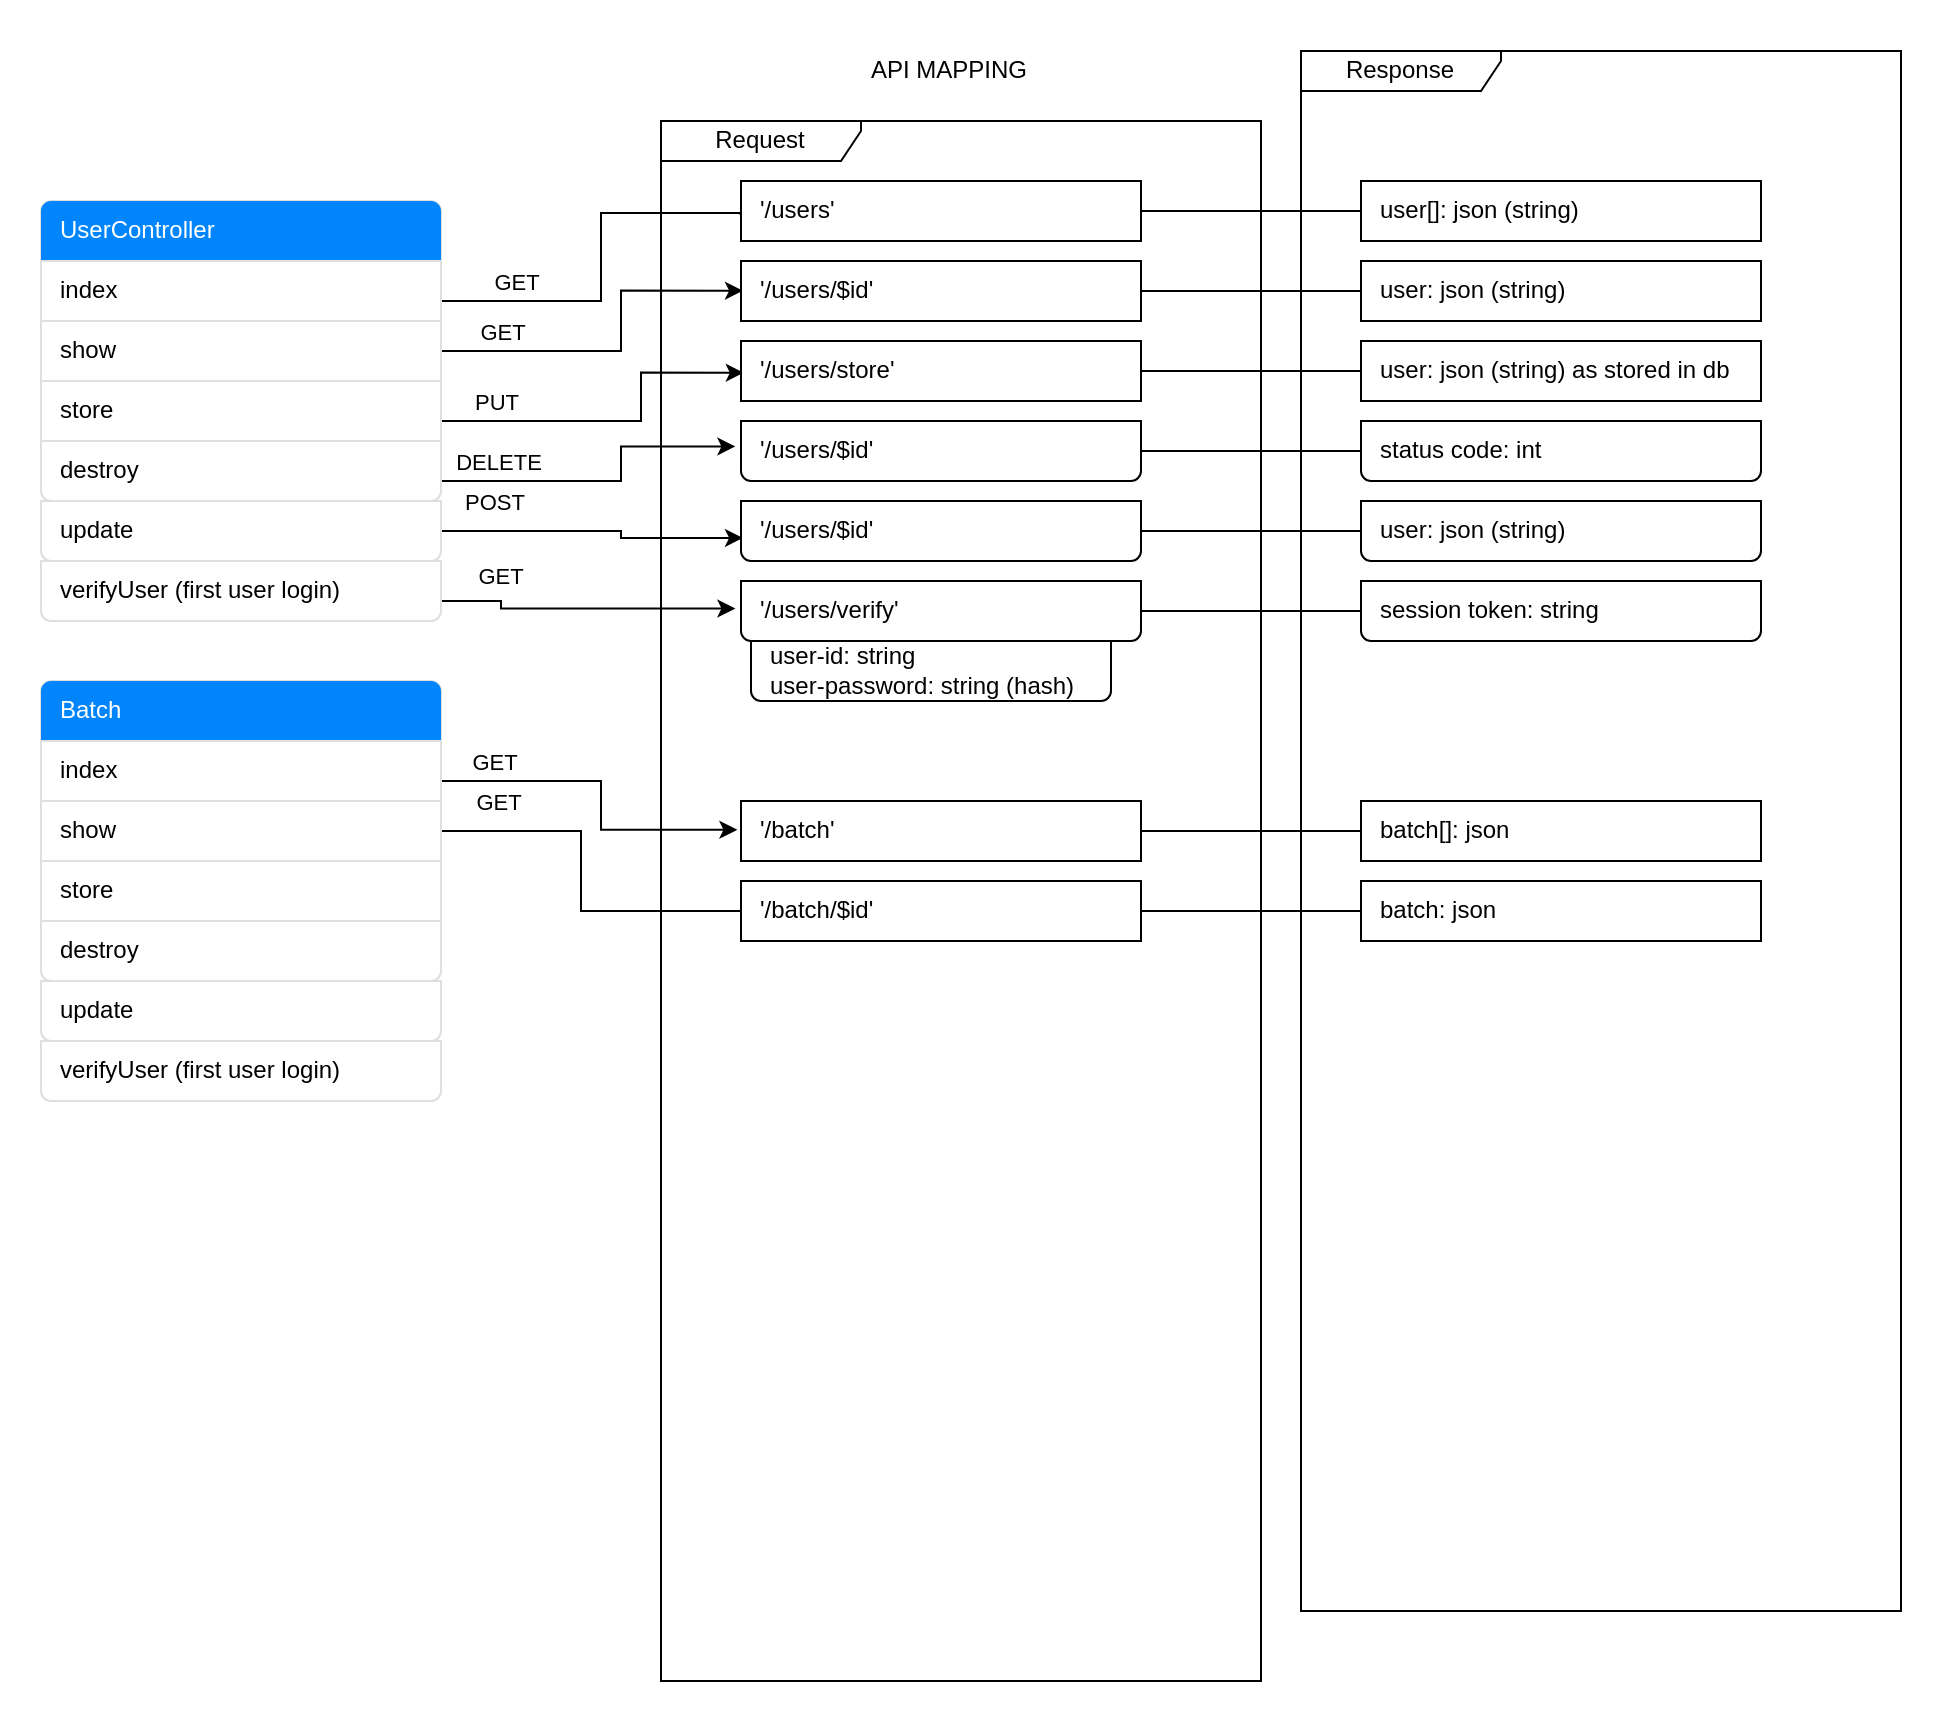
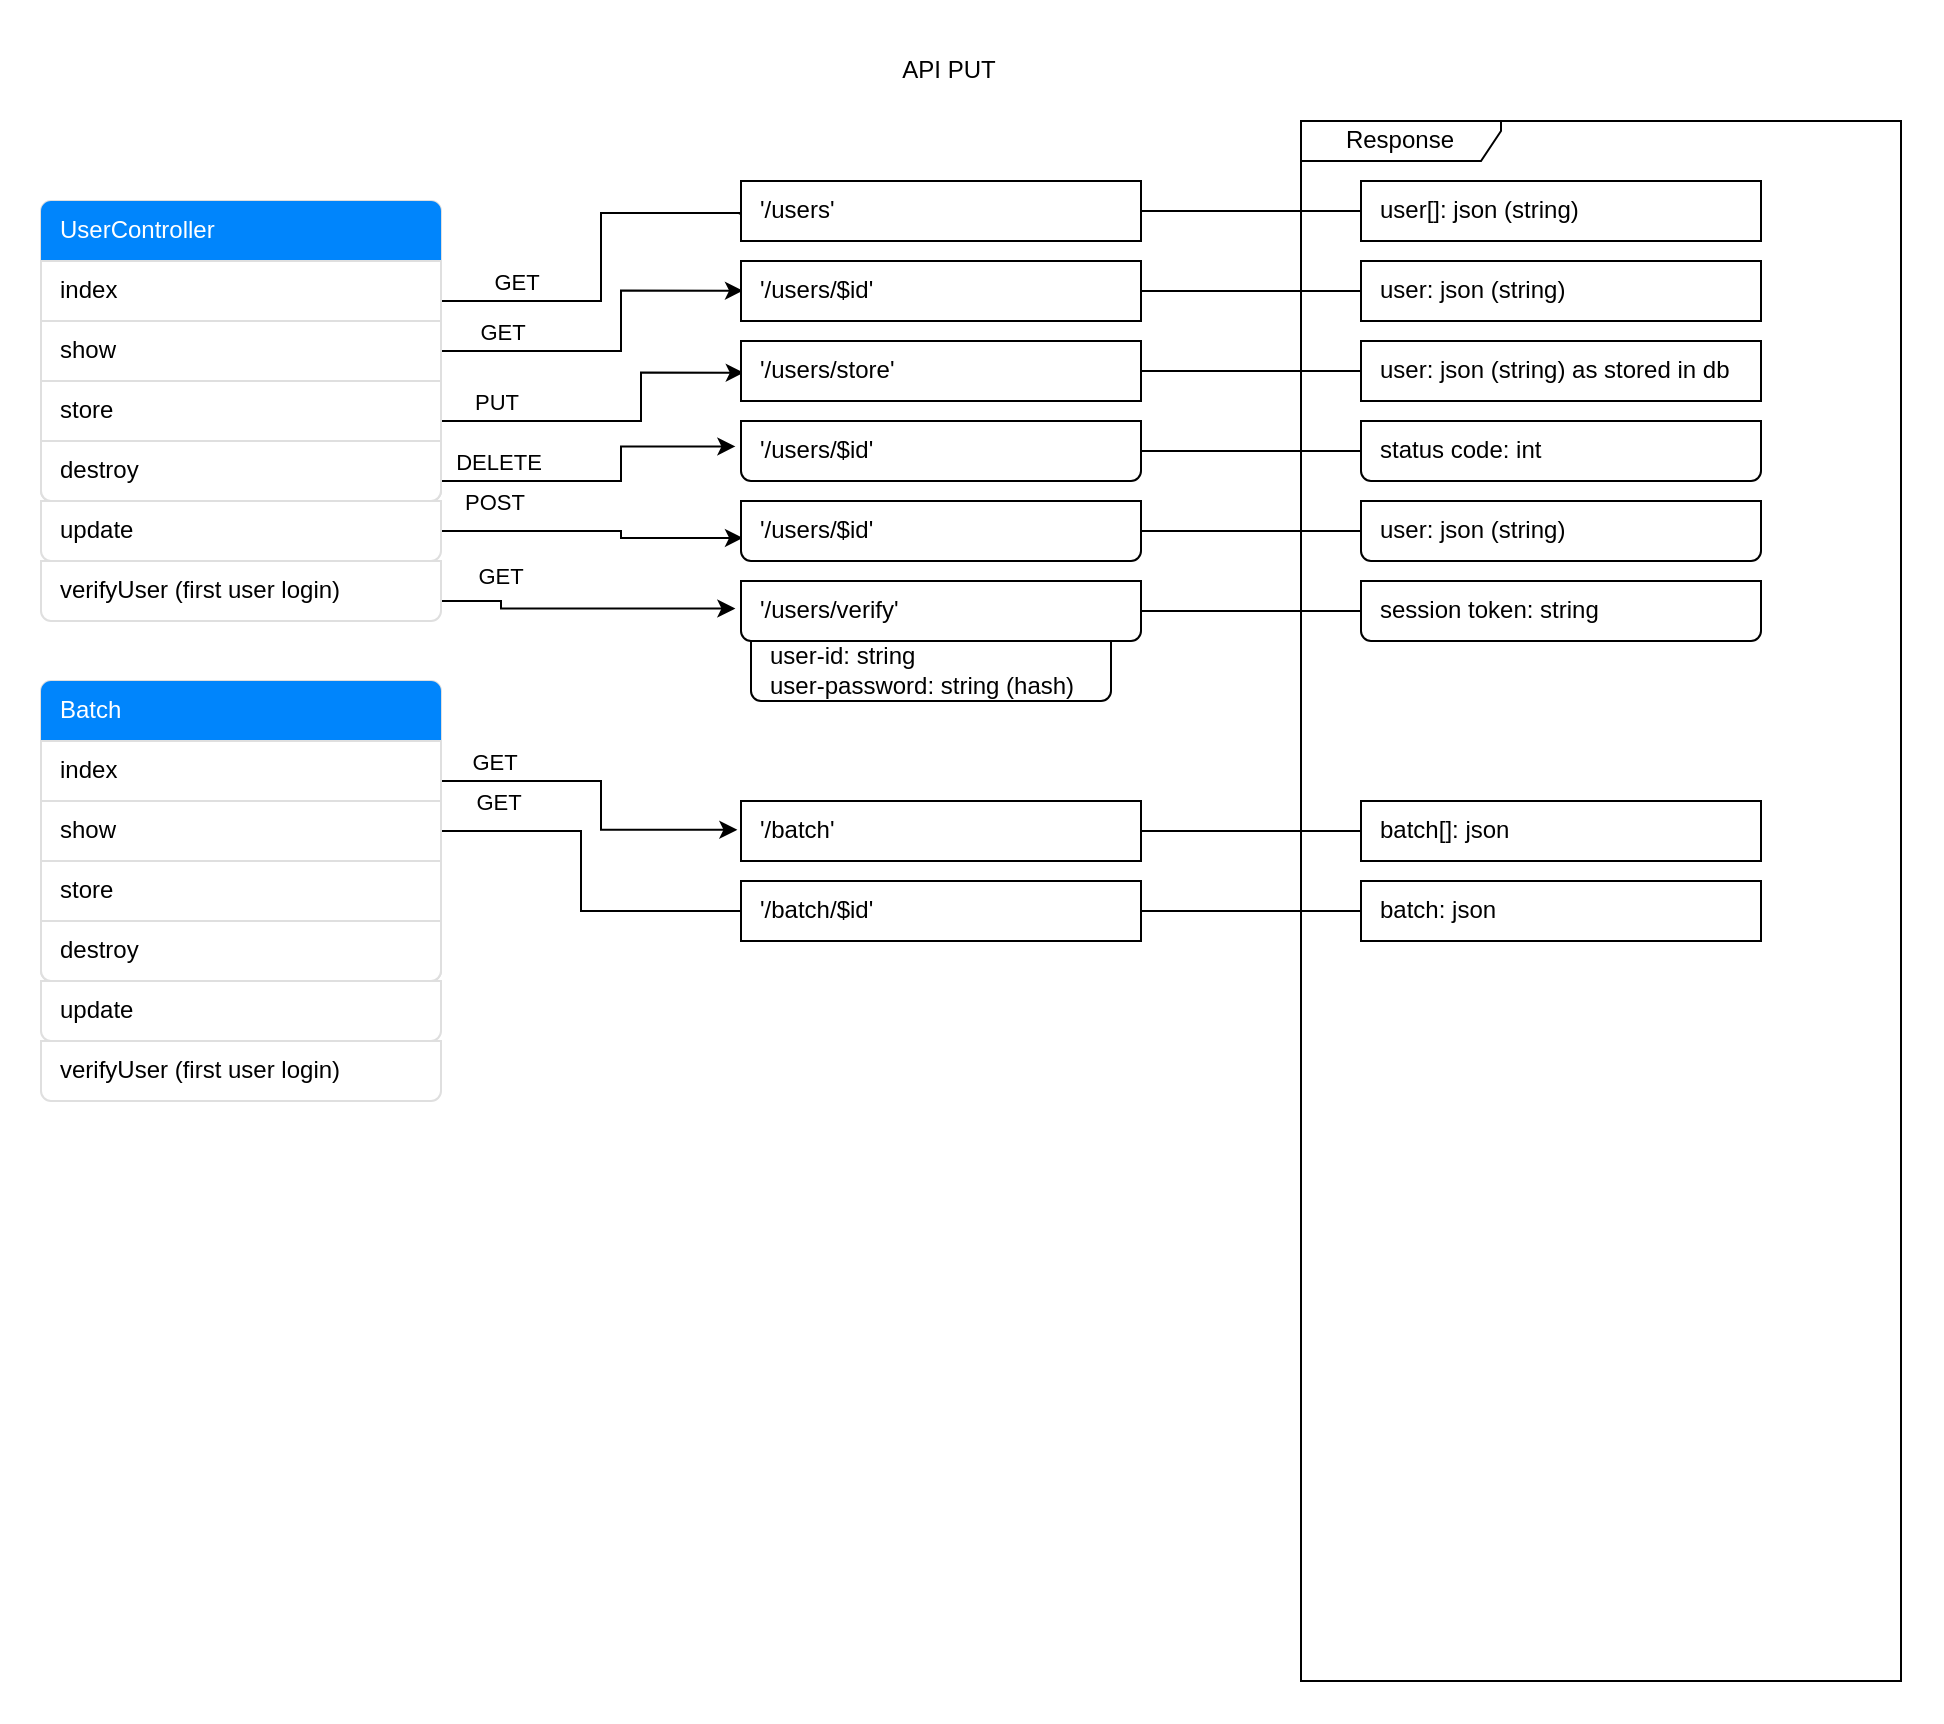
(950, 71) -> (950, 71)
(1601, 831) -> (1601, 901)
(961, 901) -> none
